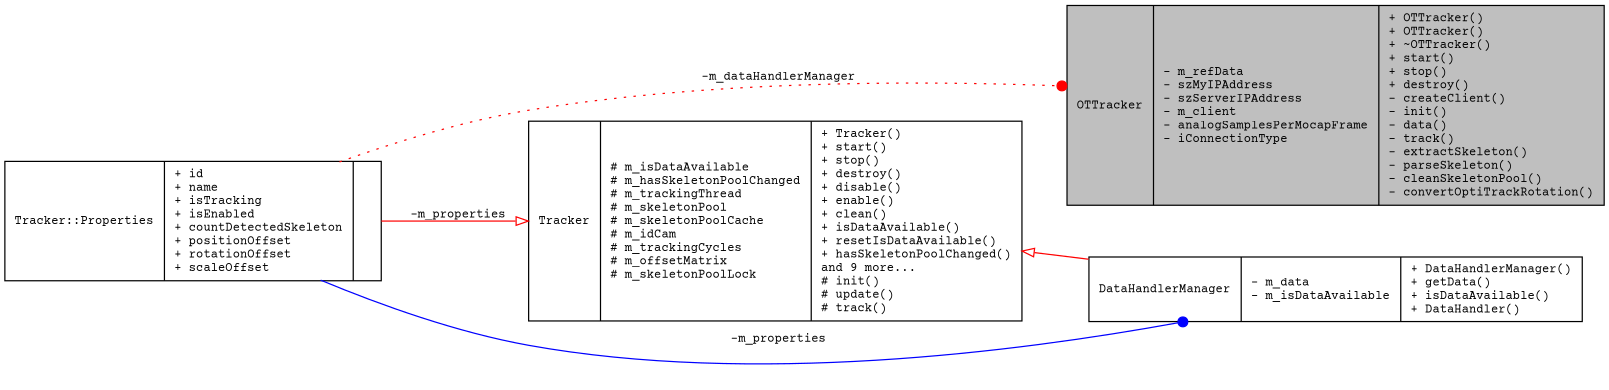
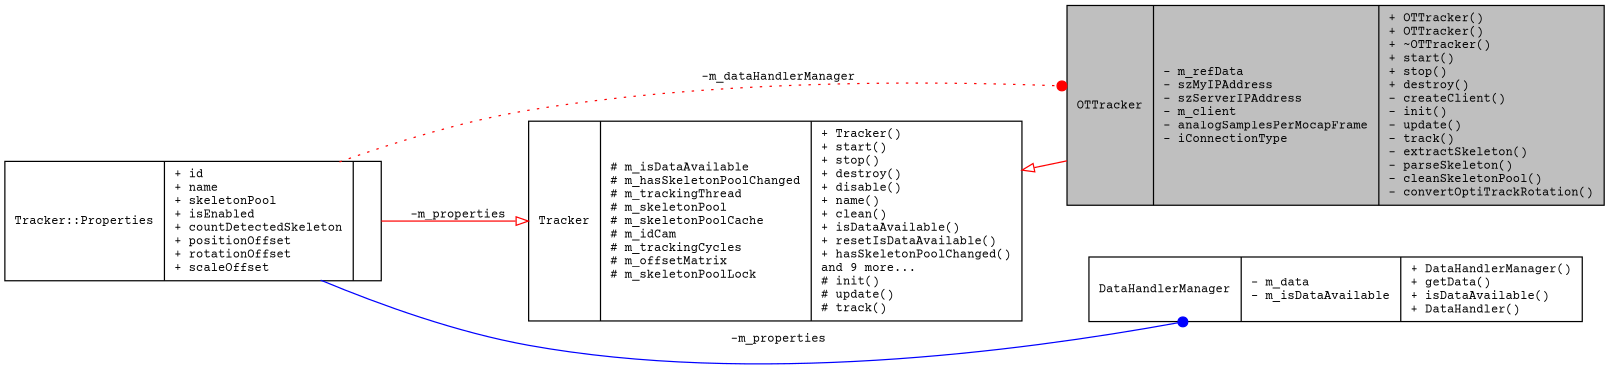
(1418, 125) -> (1426, 125)
(219, 200) -> (226, 200)
(858, 200) -> (851, 200)
(1061, 256) -> (1051, 164)
